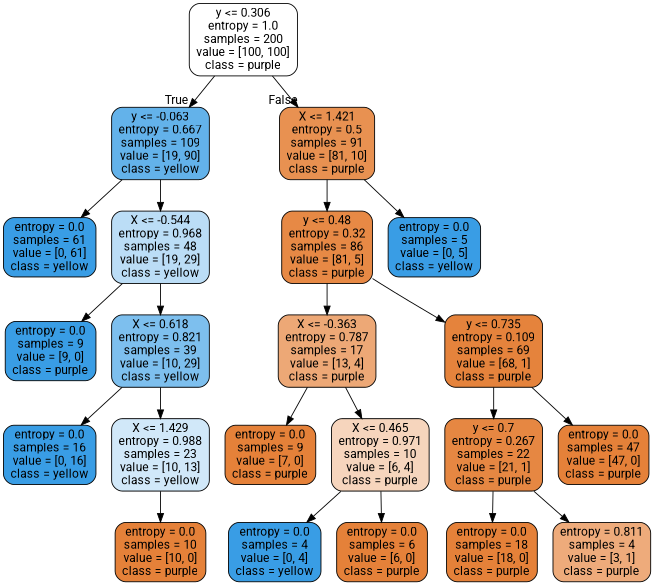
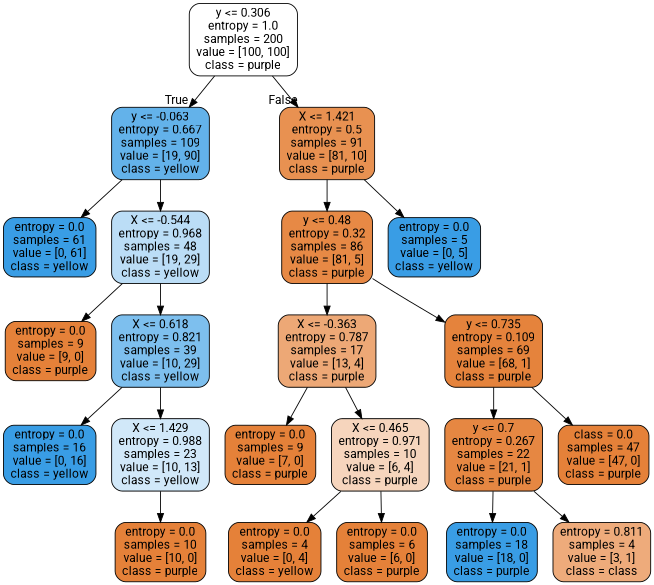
(51, 351) -> (51, 351)
(604, 455) -> (604, 455)
(275, 552) -> (275, 552)
(492, 552) -> (492, 552)
(602, 552) -> (602, 552)
